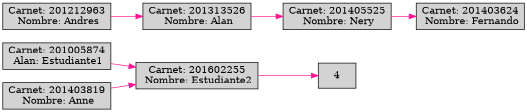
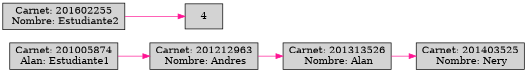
(337, 16) -> (470, 56)
(470, 16) -> none
(120, 65) -> (130, 56)
(57, 96) -> none
